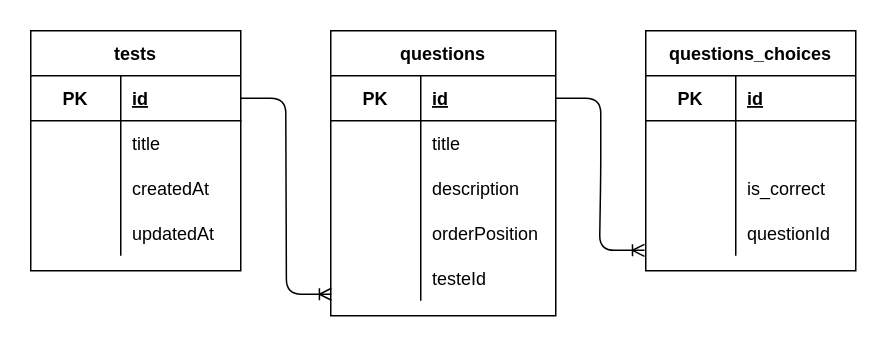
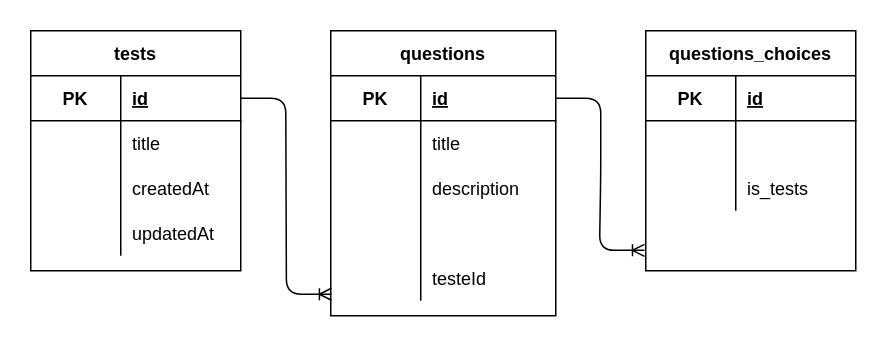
(795, 189) -> (785, 189)
(488, 233) -> none
(796, 233) -> none
